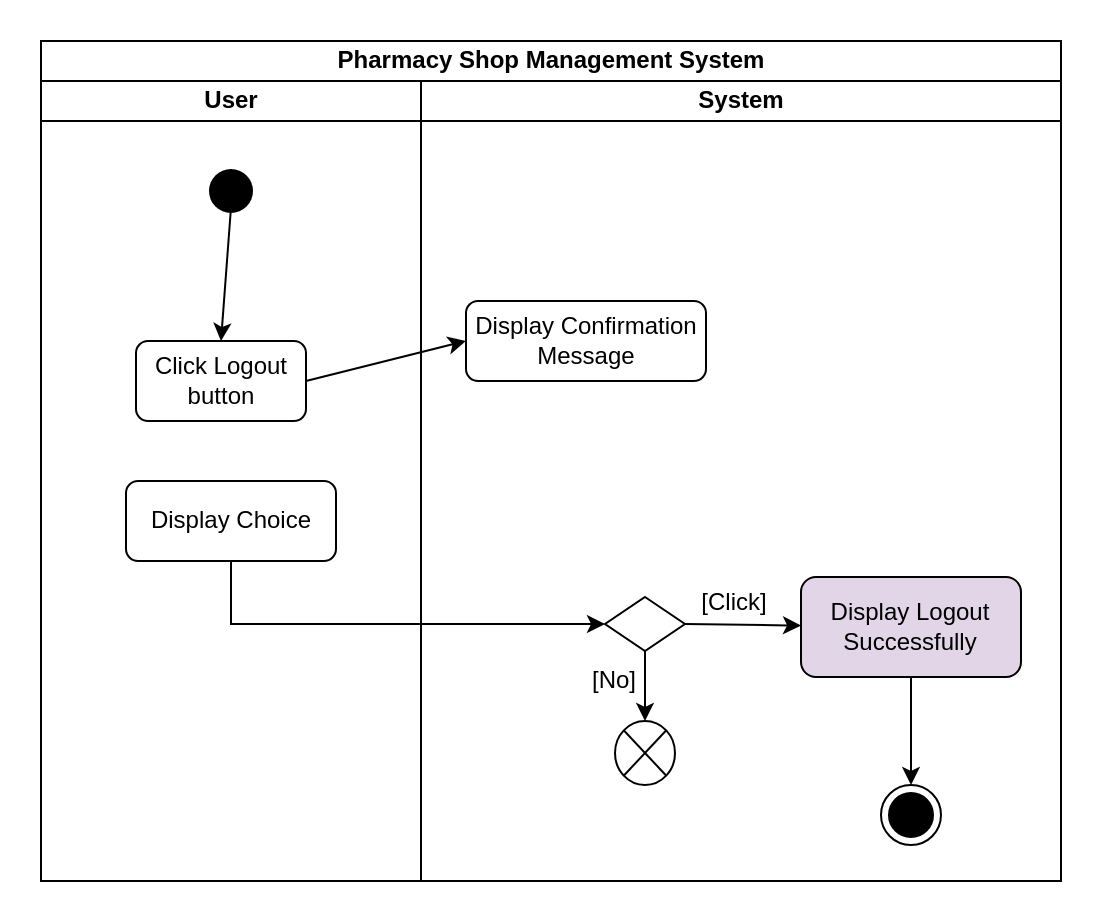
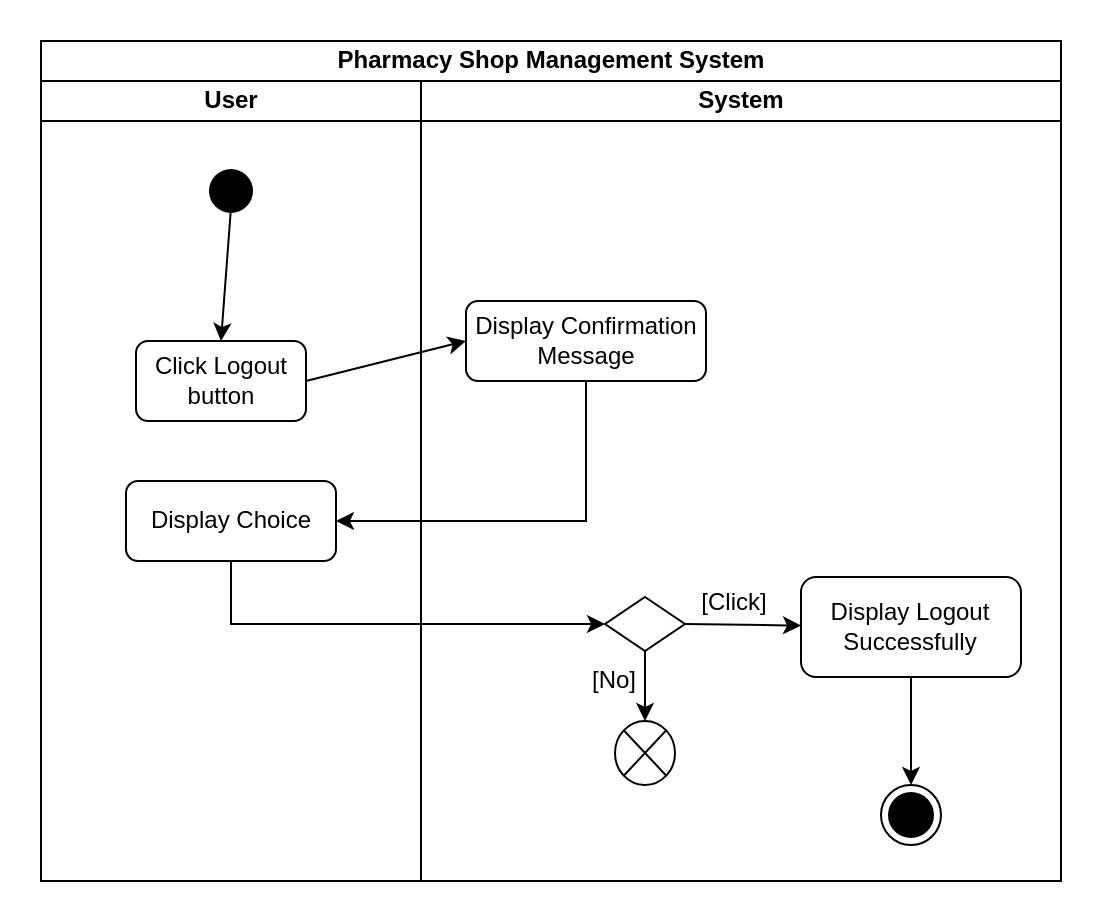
none -> (576, 521)
(911, 627) -> (911, 627)
